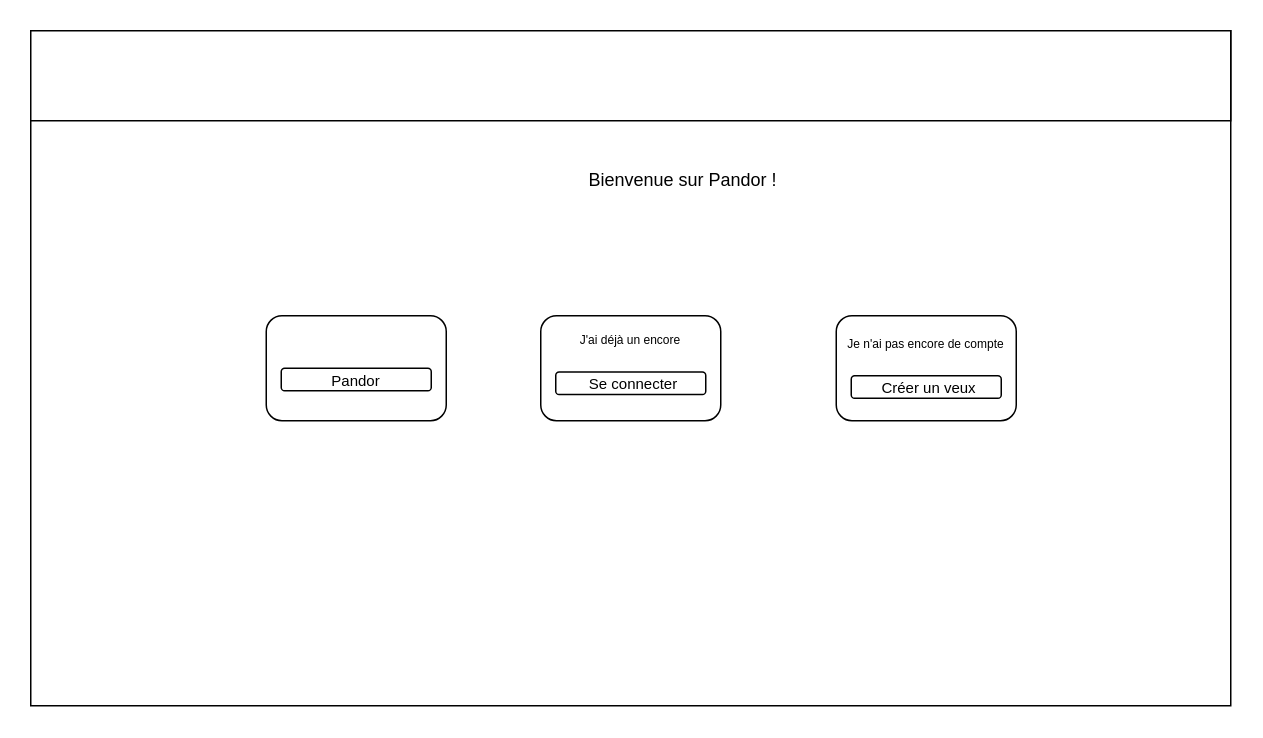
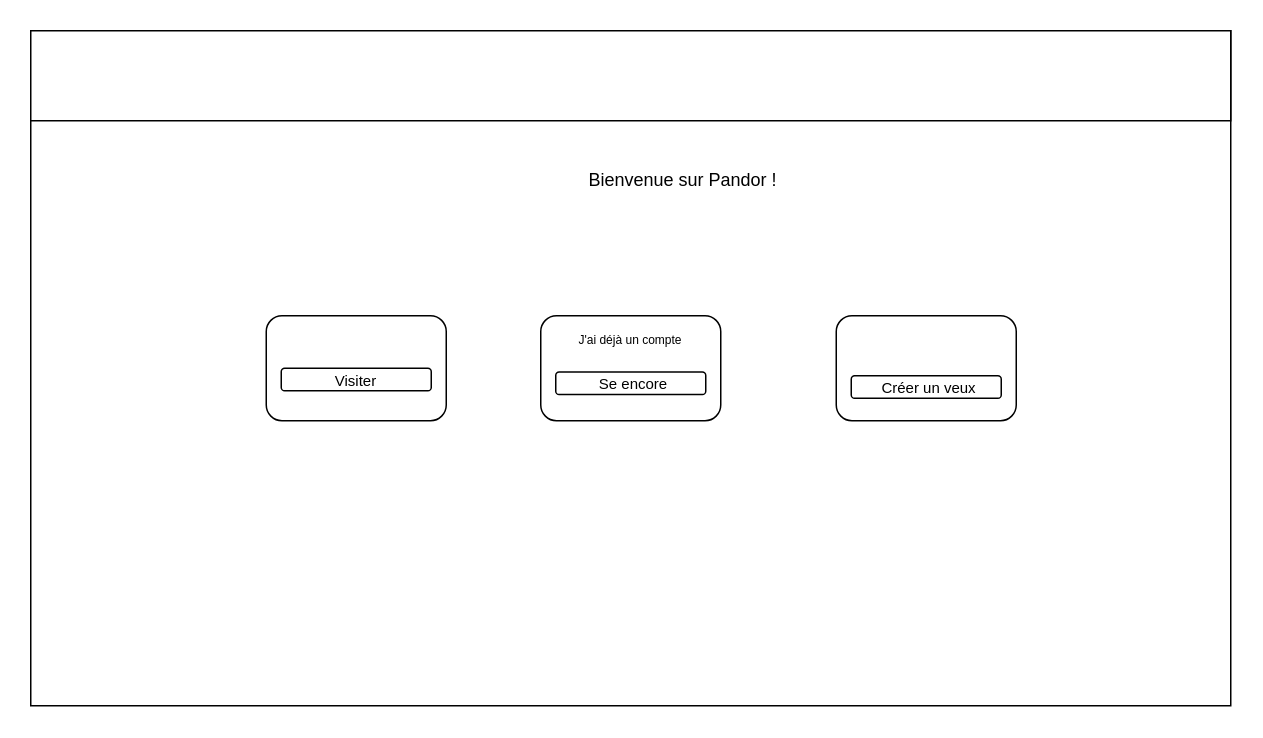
(631, 338) -> (631, 338)
(926, 342) -> none
(356, 380) -> (356, 380)
(634, 383) -> (634, 383)
